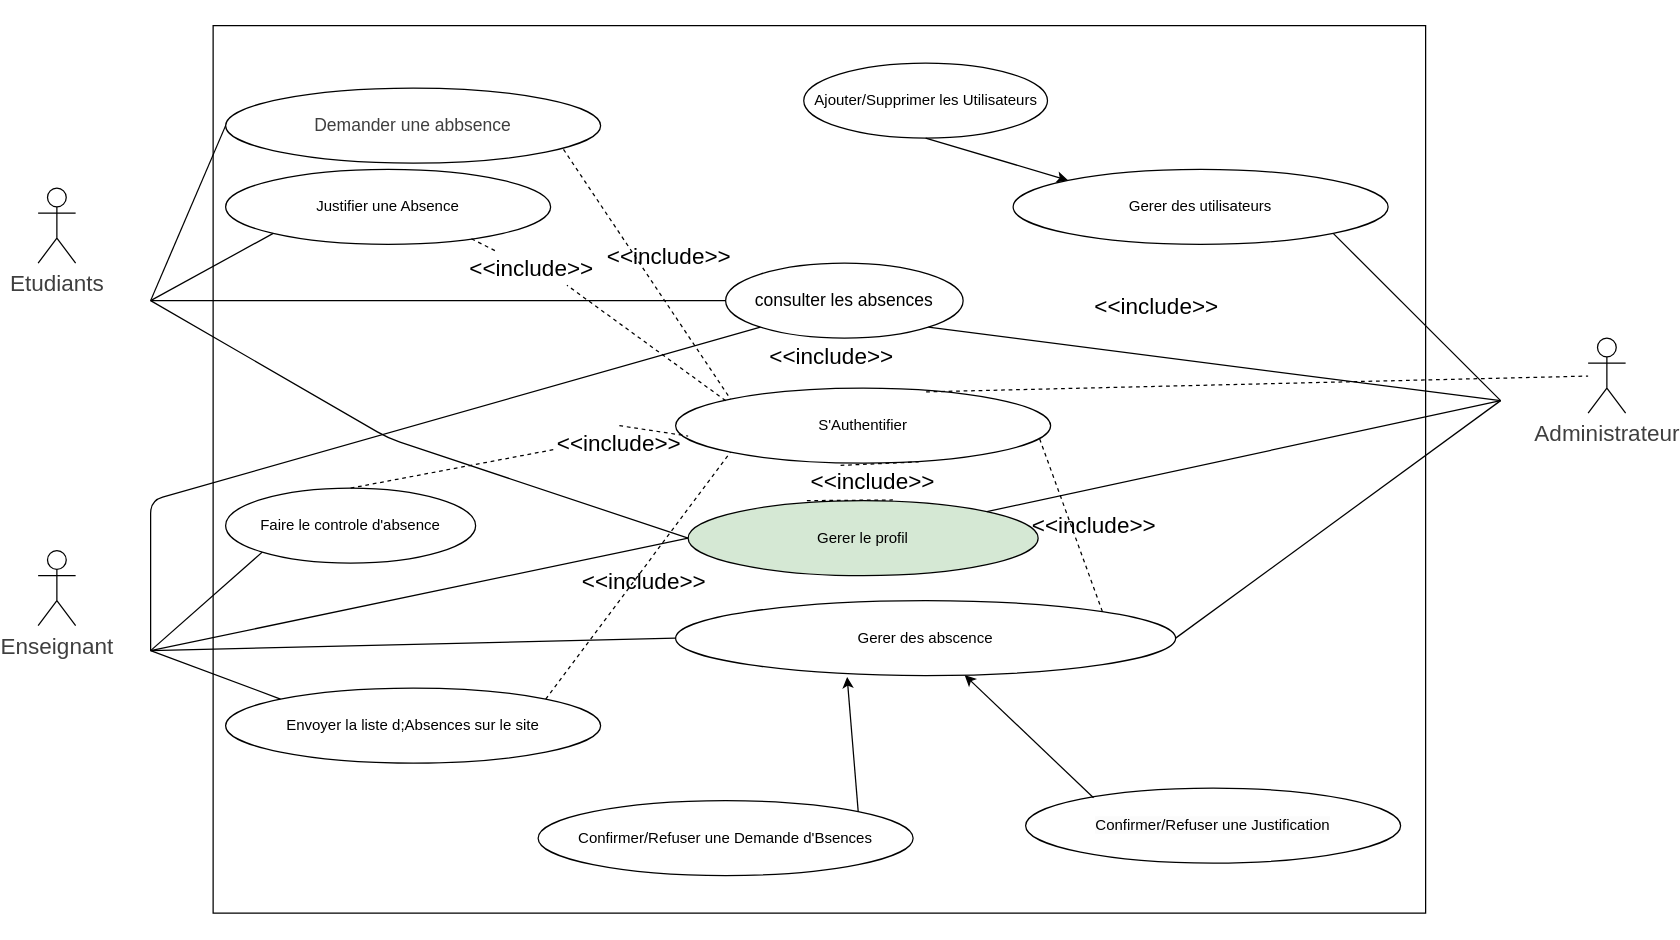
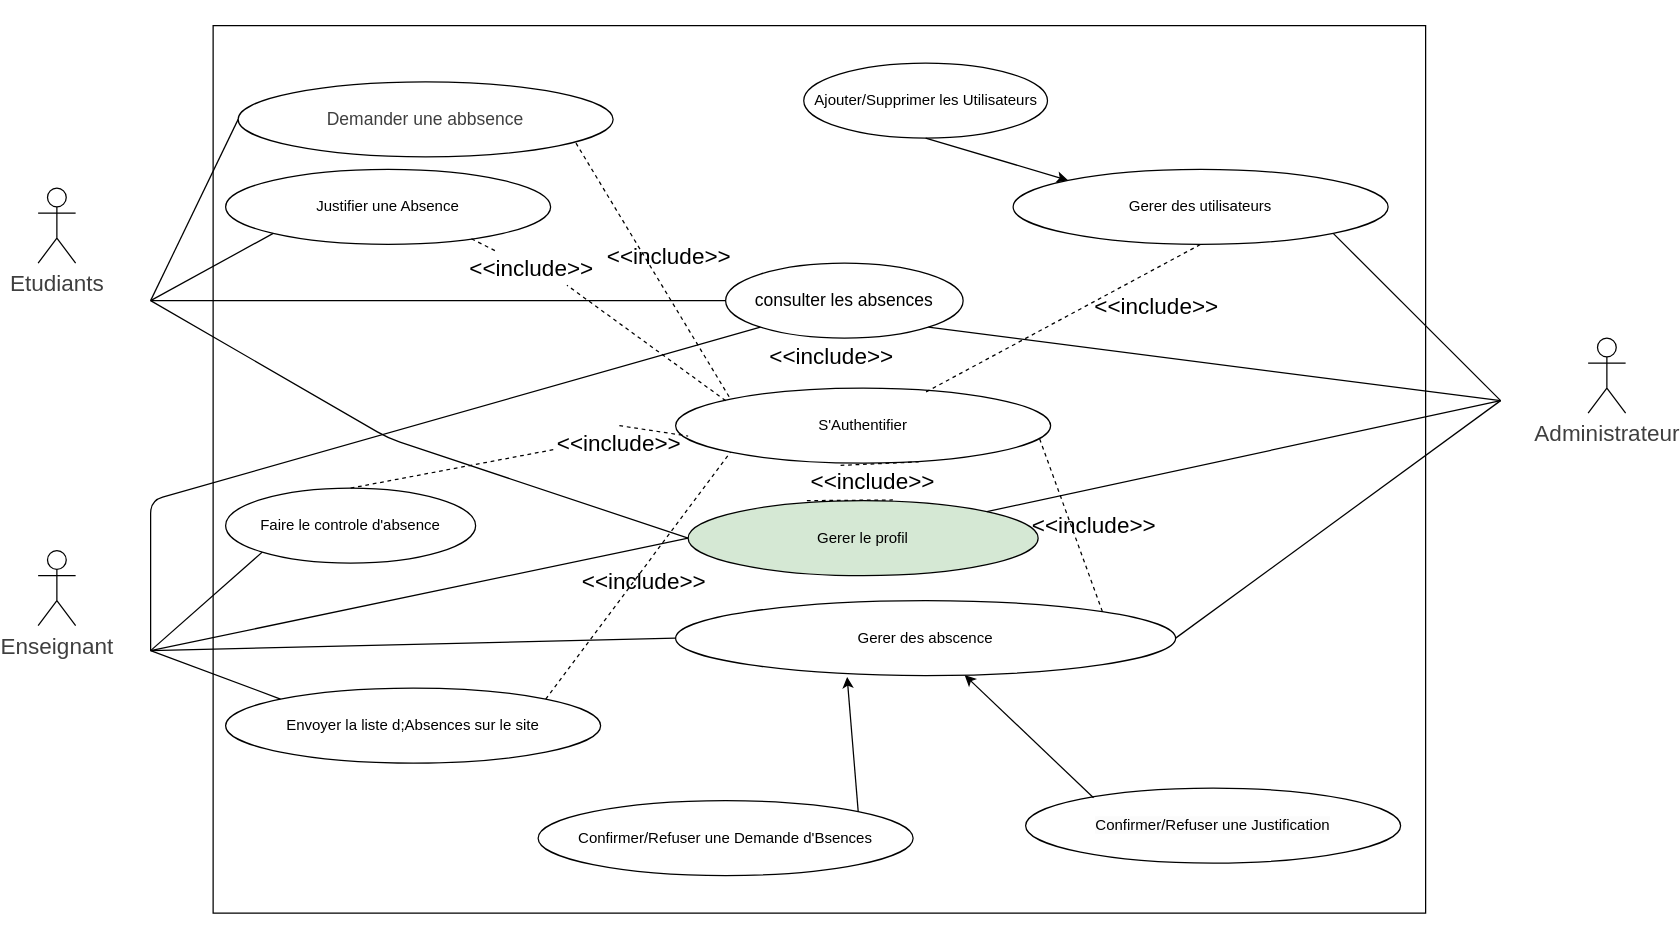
(413, 126) -> (426, 119)
(1144, 387) -> (1063, 318)
